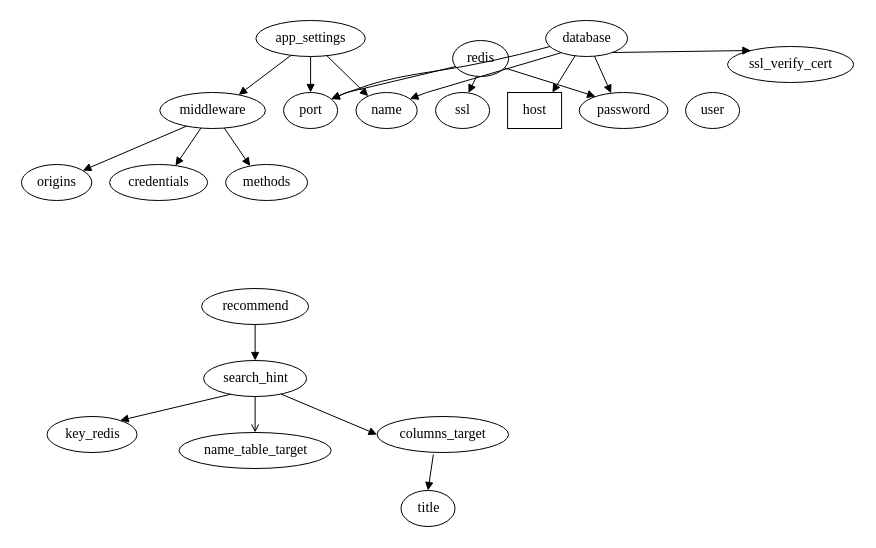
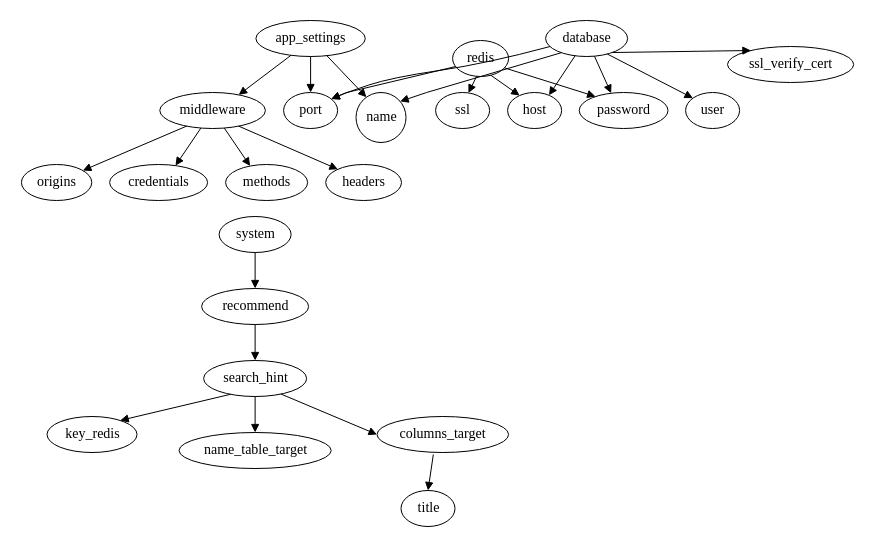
none -> (647, 74)
none -> (502, 83)
(387, 111) -> (381, 118)
(535, 111) -> (535, 111)
none -> (285, 146)
none -> (364, 183)
none -> (255, 235)
none -> (255, 266)
(255, 426) -> (255, 423)
